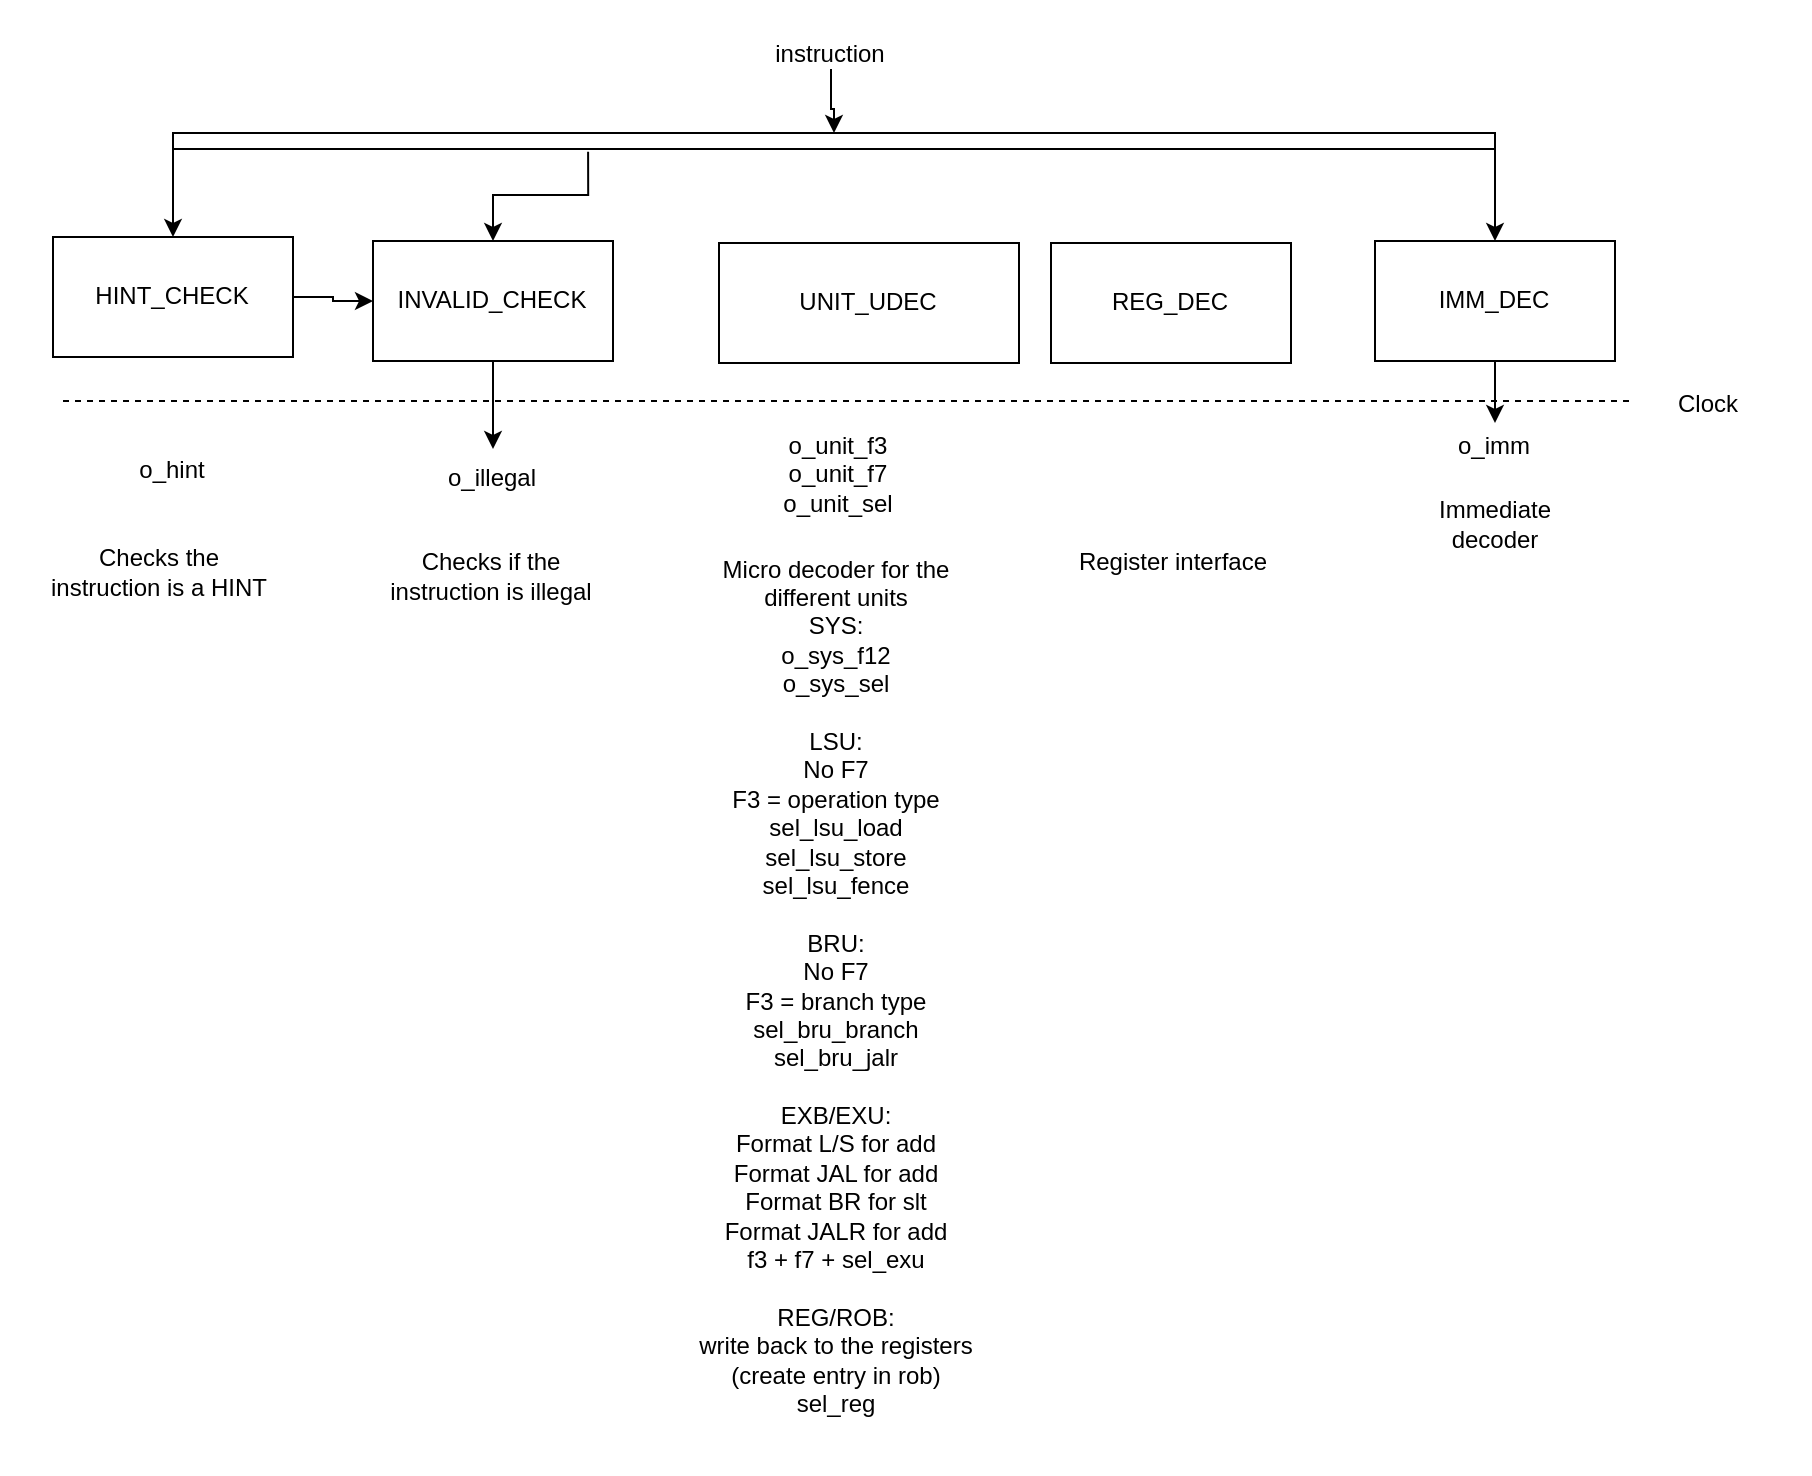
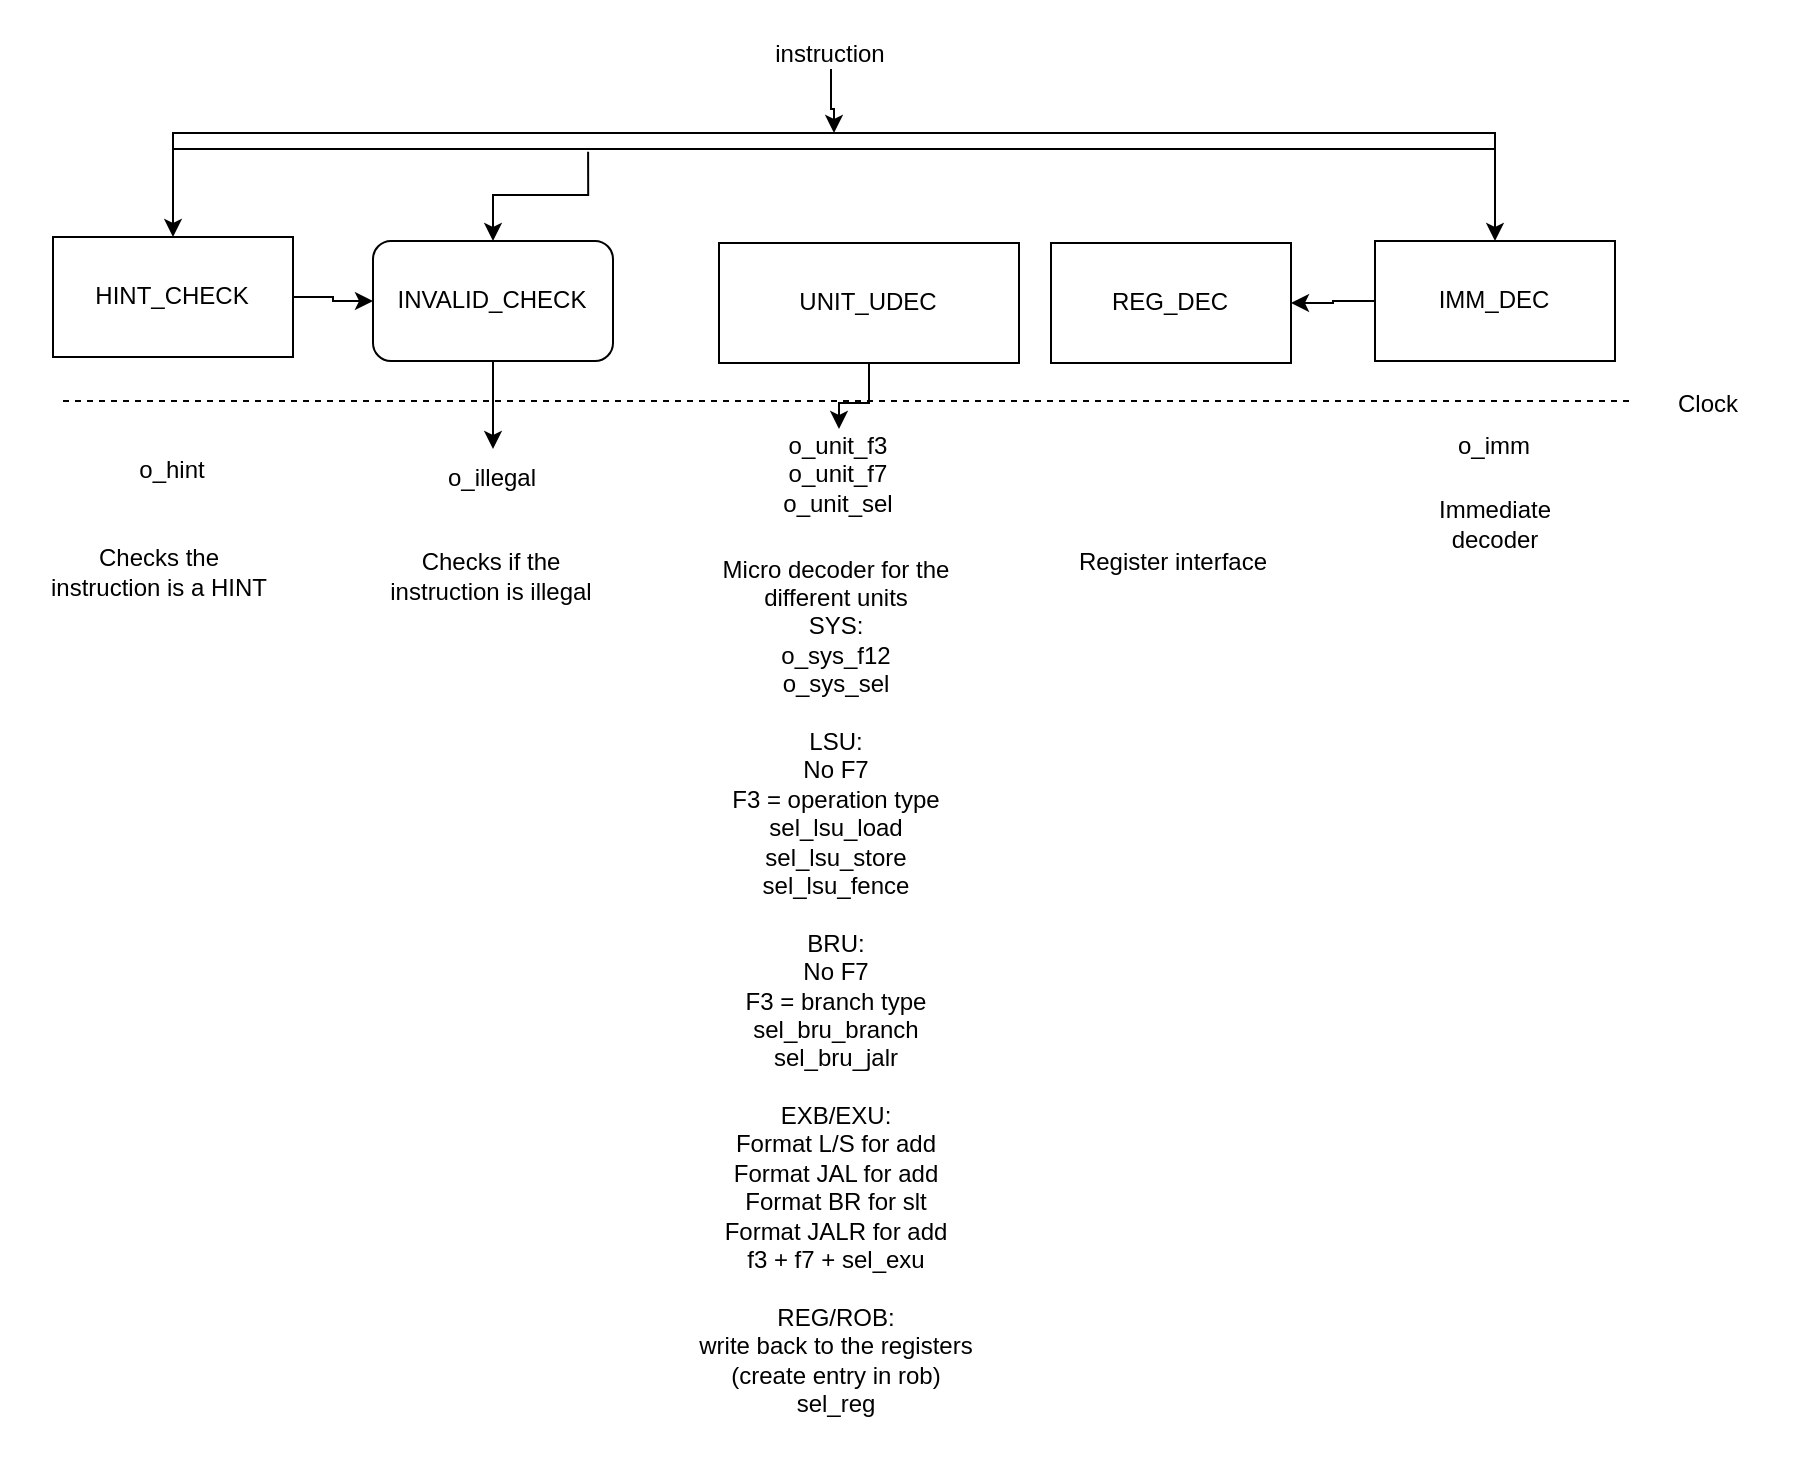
(493, 301) -> (493, 301)
none -> (869, 380)
(1495, 398) -> (1339, 301)
